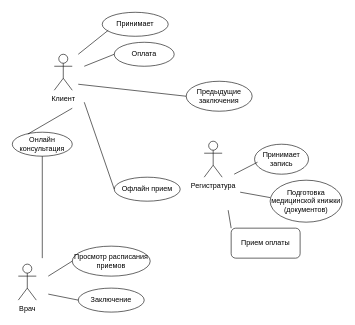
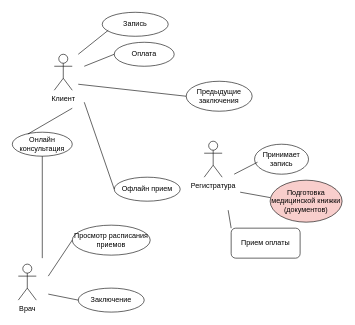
(135, 24) -> (135, 24)
(306, 201) -> (306, 201)
(111, 261) -> (111, 240)
